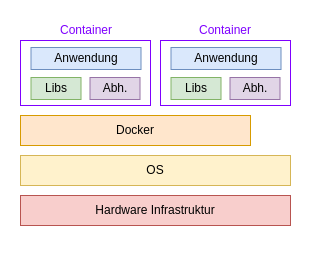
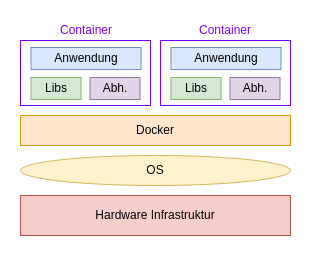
(136, 131) -> (156, 131)
(156, 171) -> (156, 171)
(156, 211) -> (156, 216)
